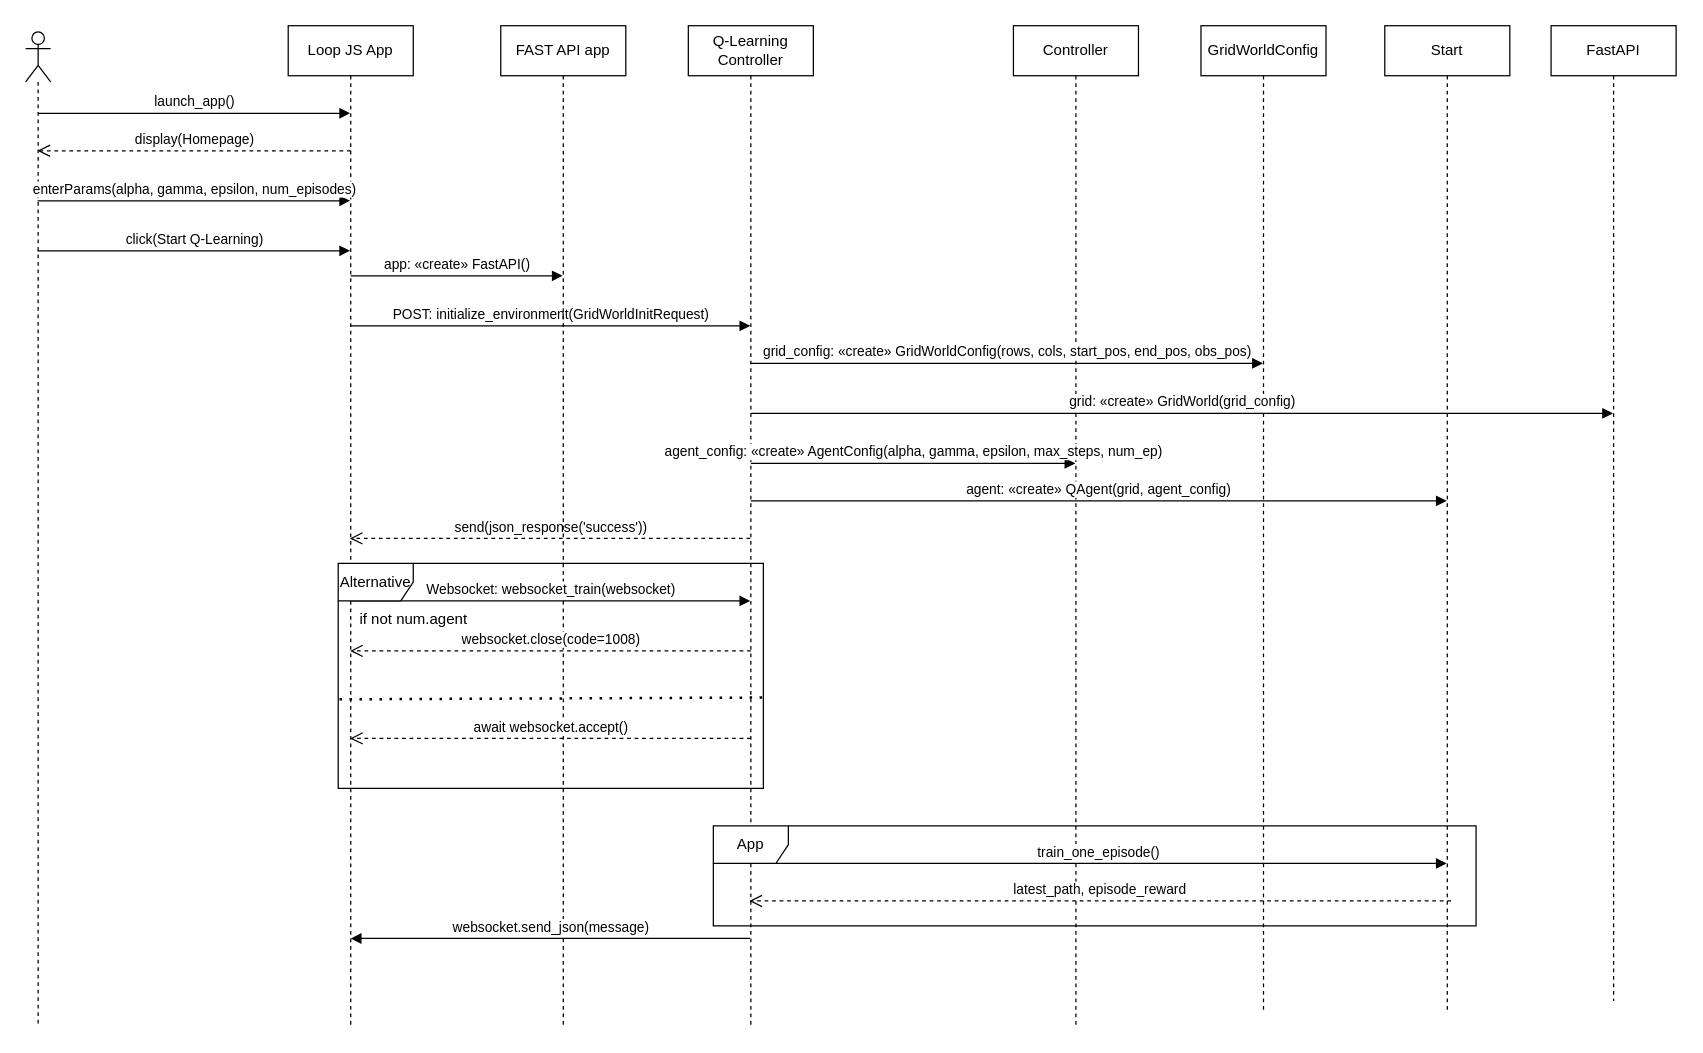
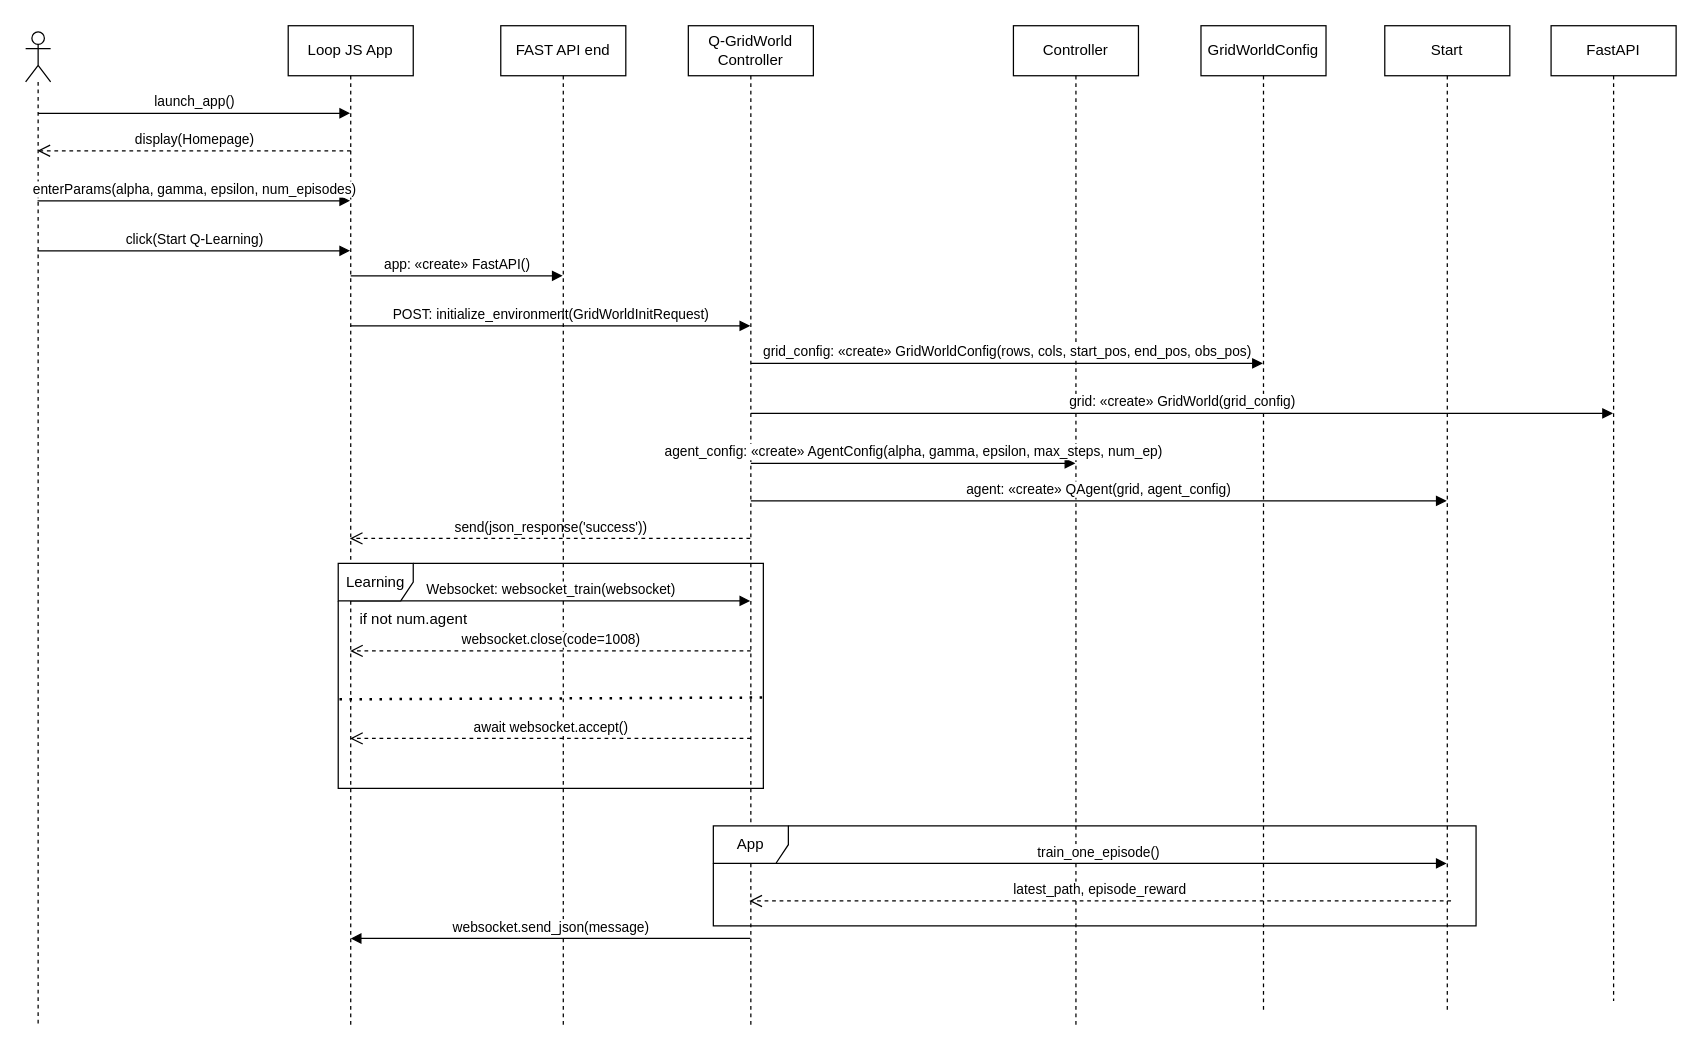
(563, 51) -> (563, 51)
(751, 51) -> (751, 51)
(376, 582) -> (376, 582)
